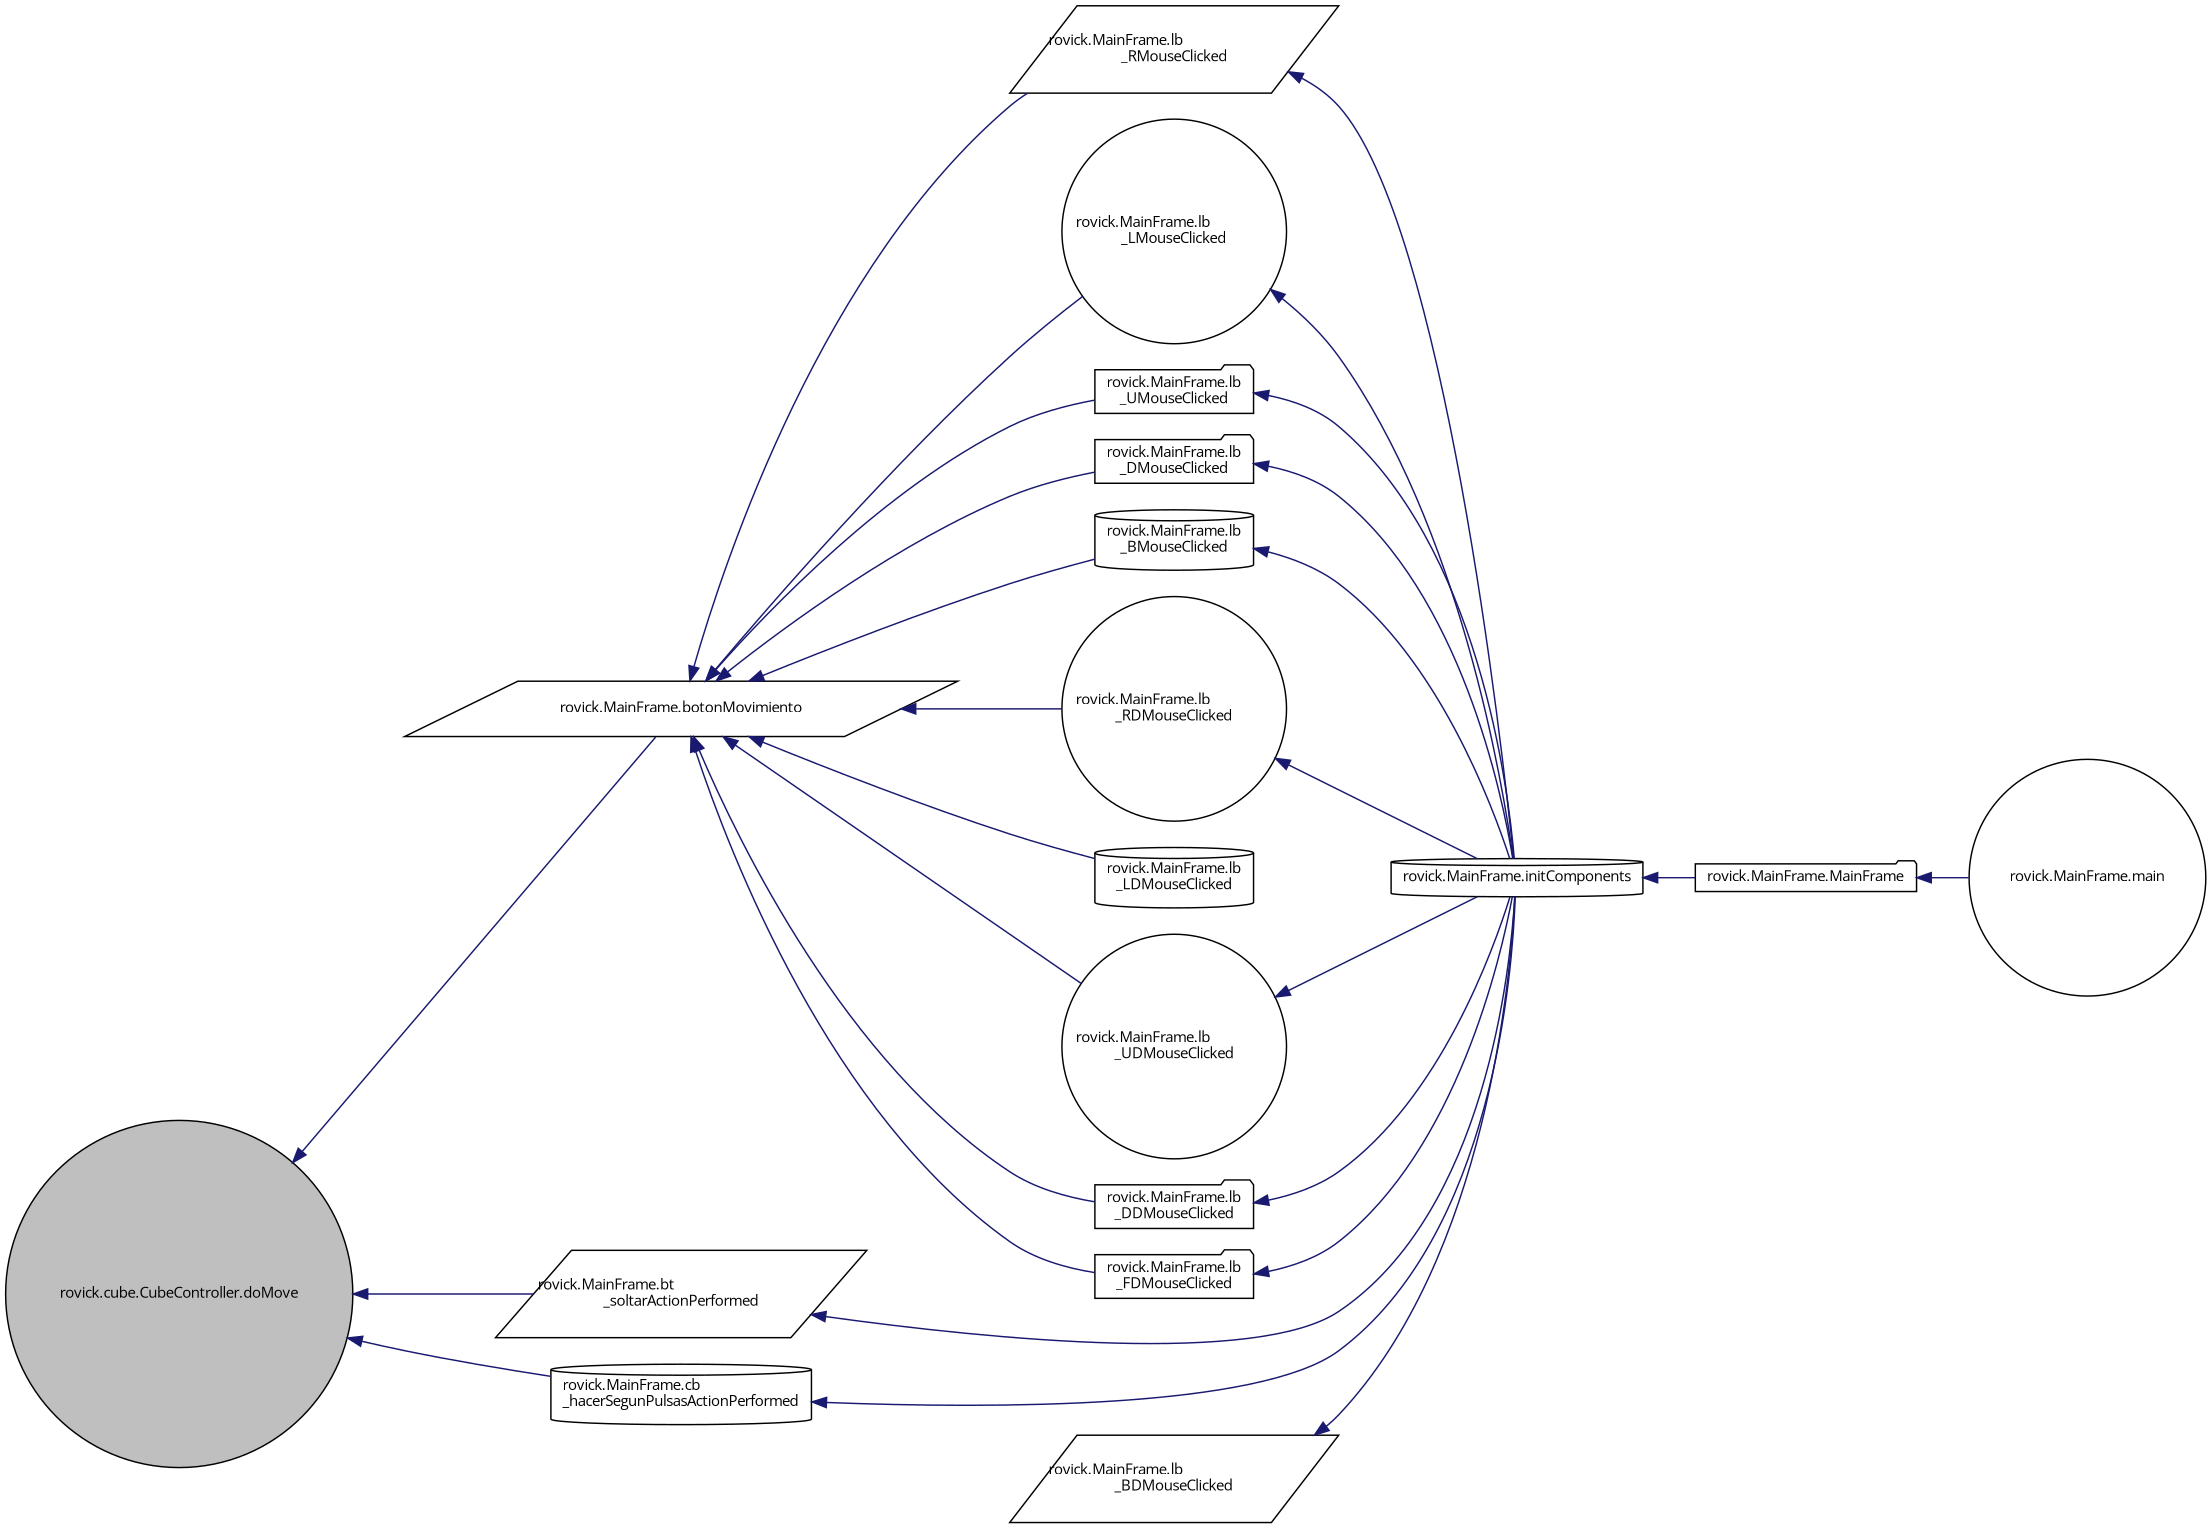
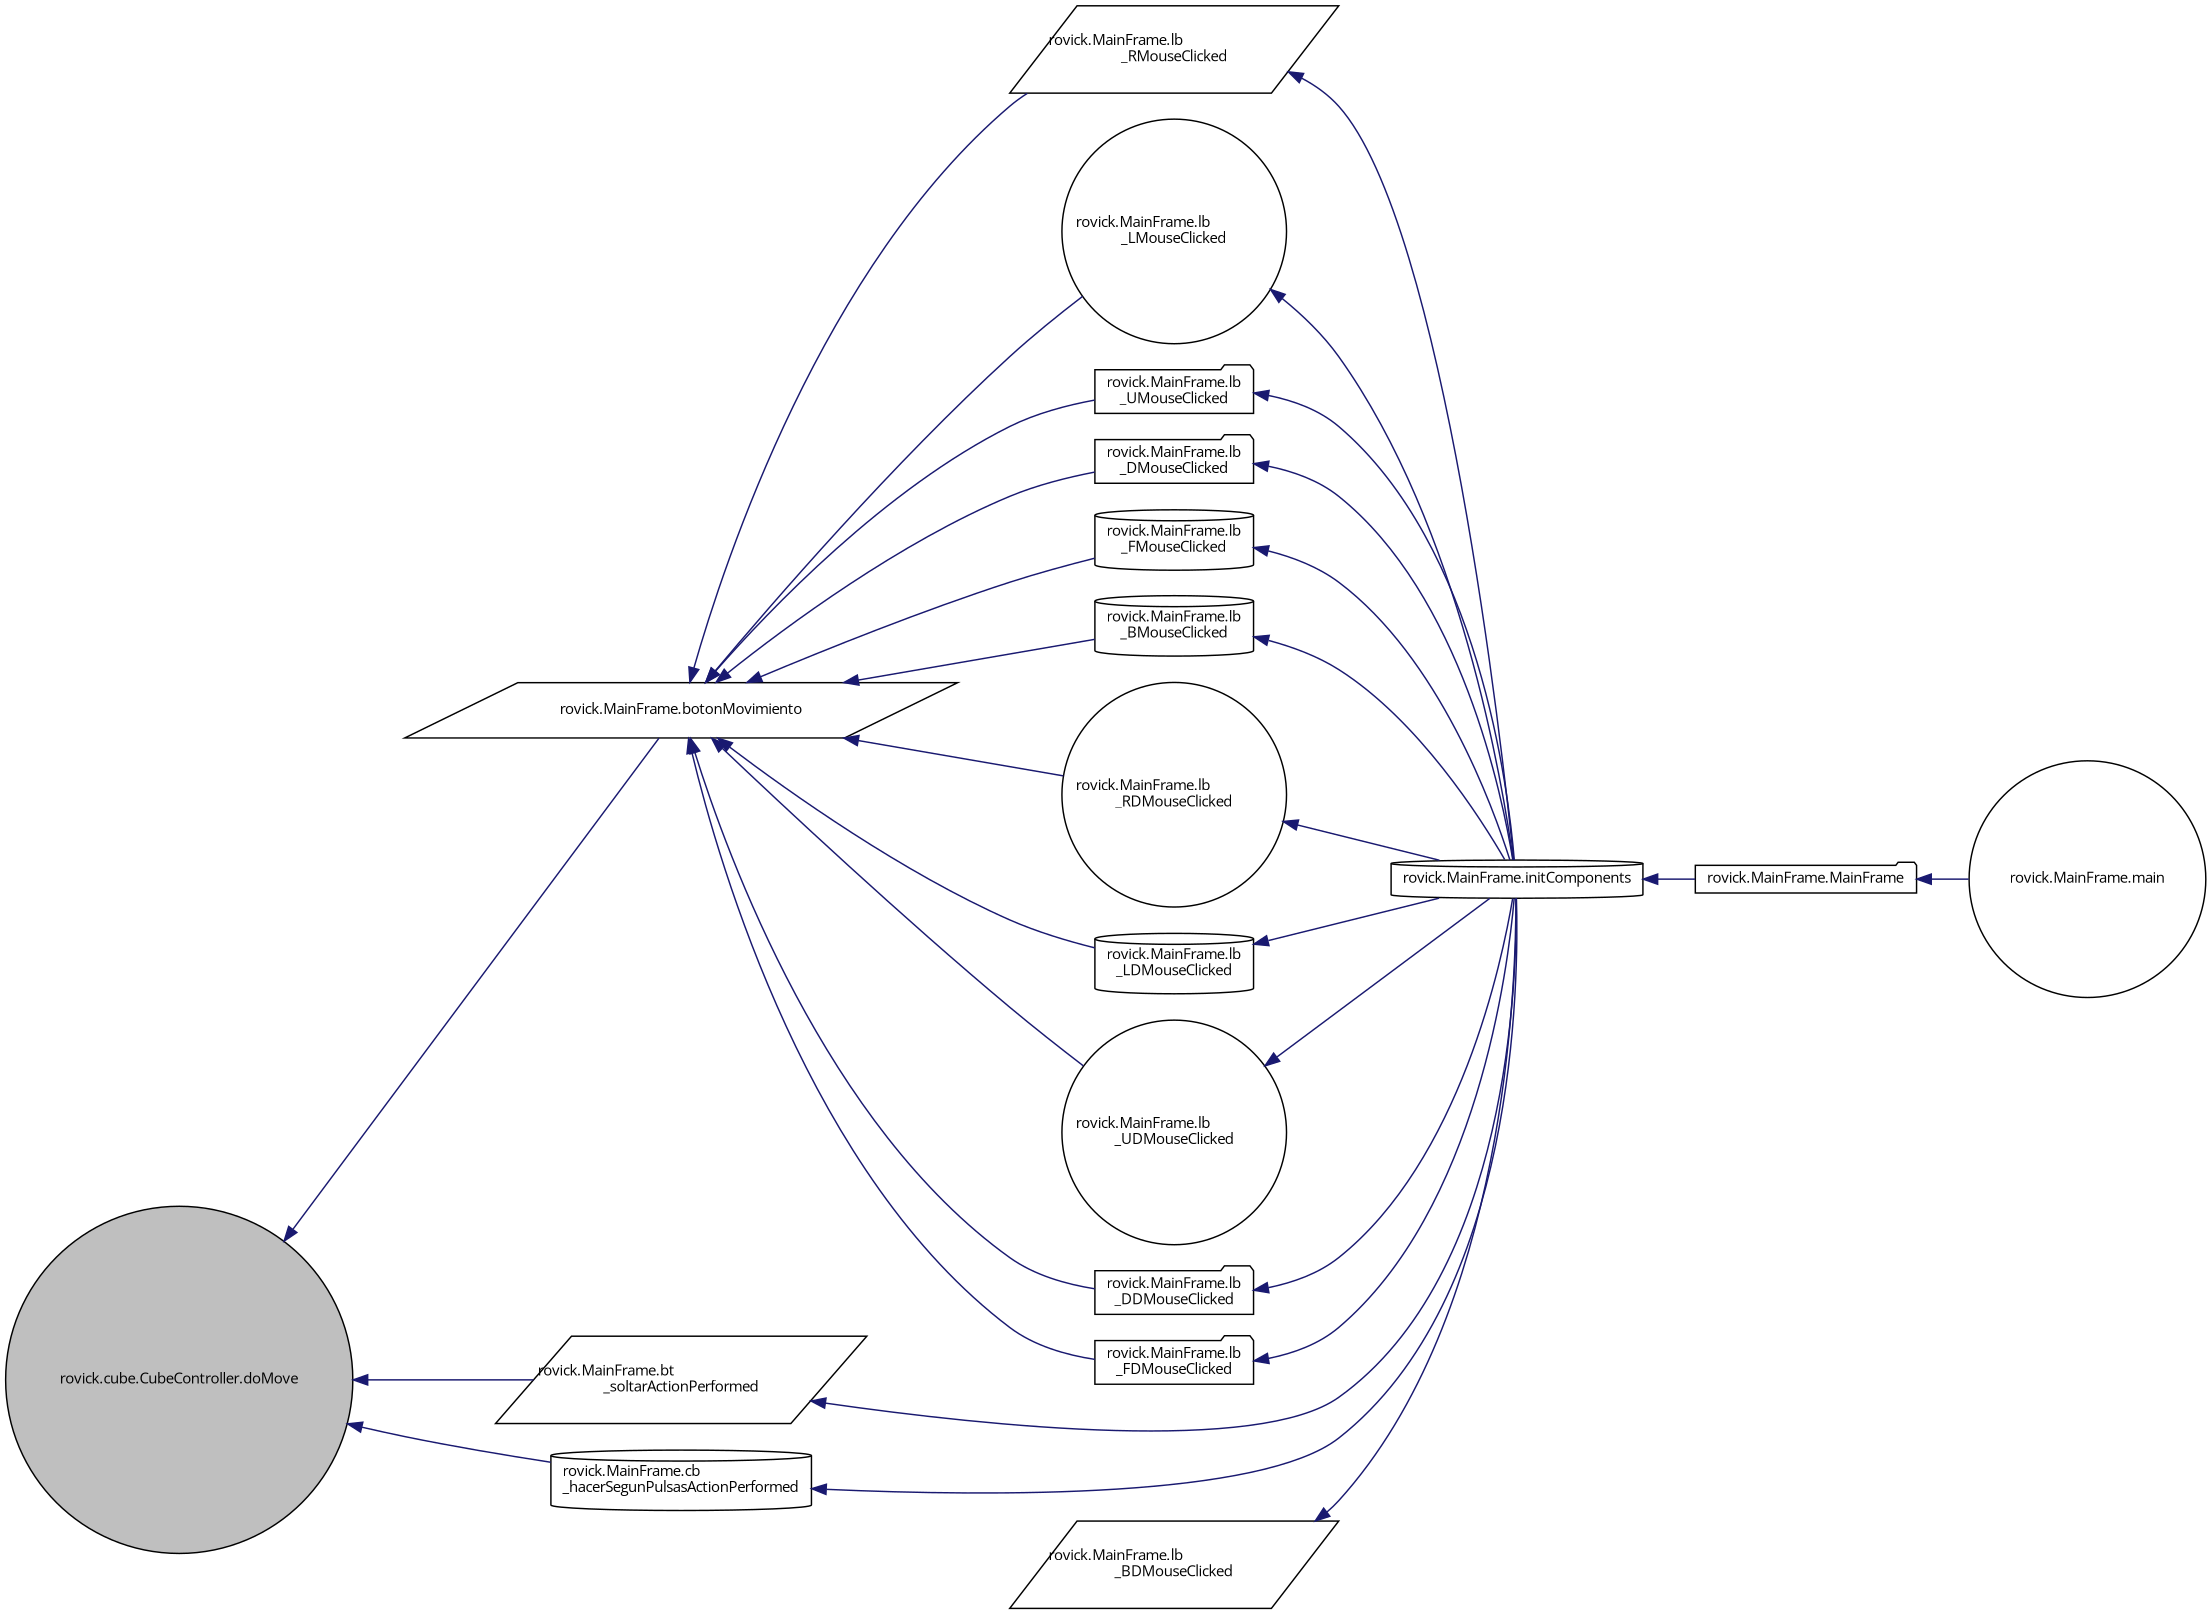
none -> (1174, 540)
none -> (1354, 919)
